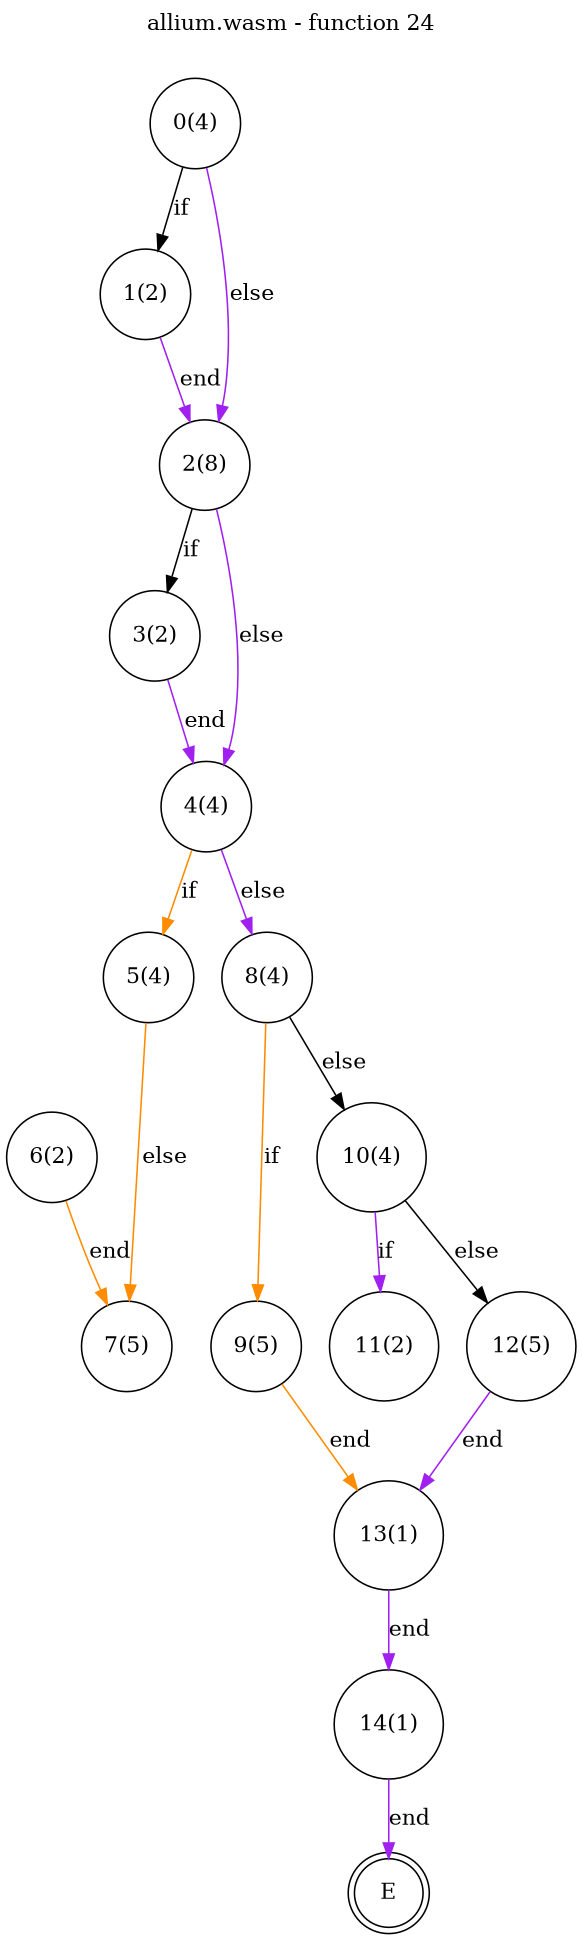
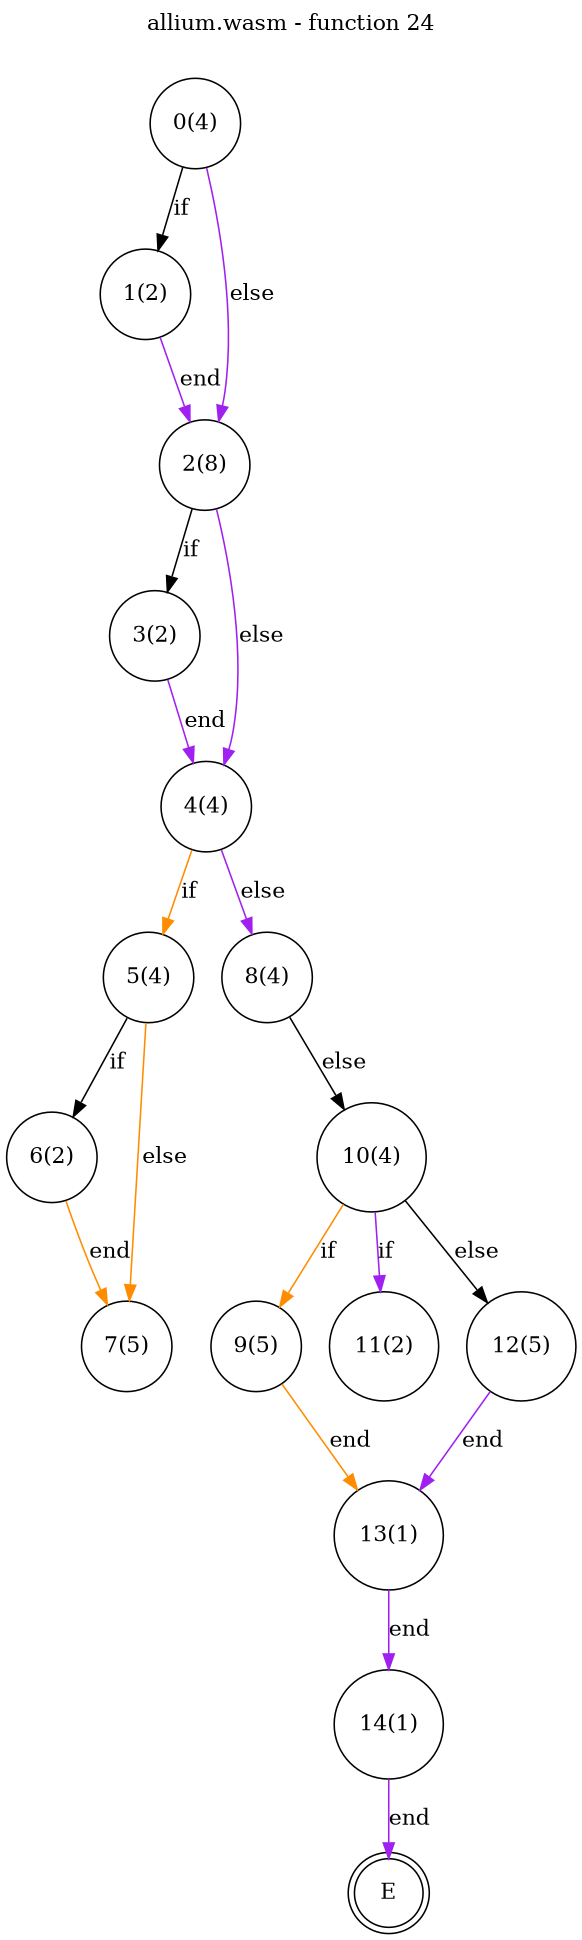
none -> (104, 1060)
(262, 1154) -> (316, 1249)
